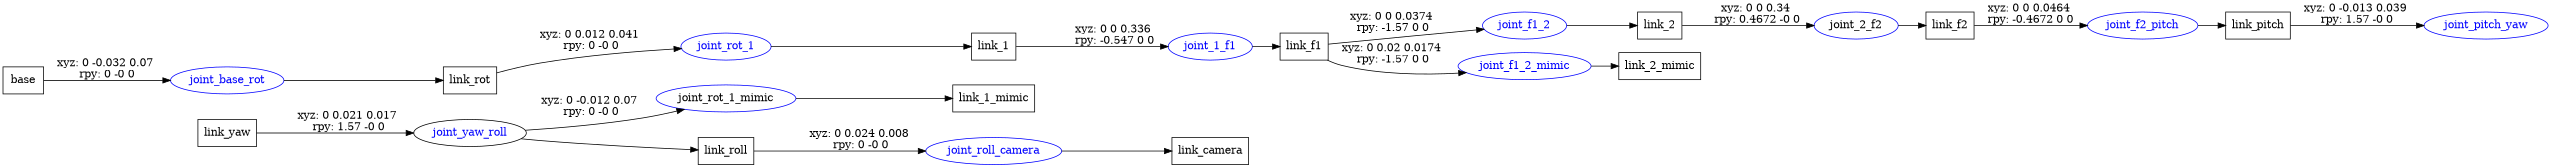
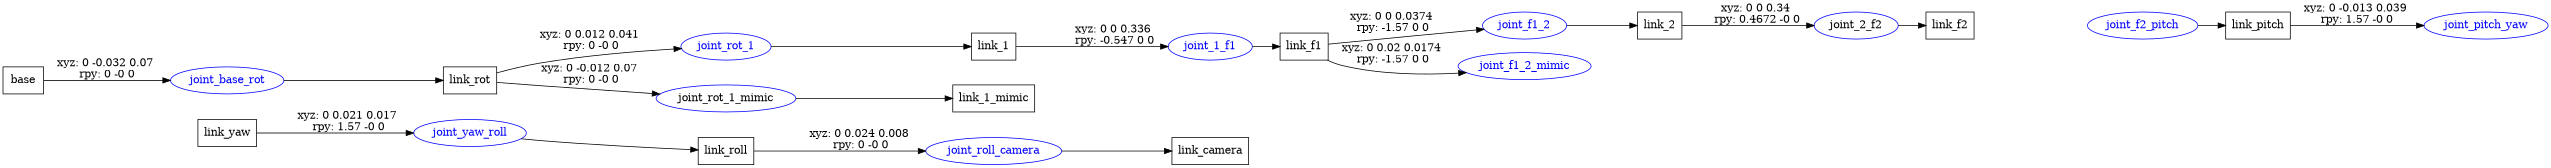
(2027, 26) -> none
(1660, 66) -> none
(601, 124) -> (575, 88)
(470, 133) -> (470, 133)
